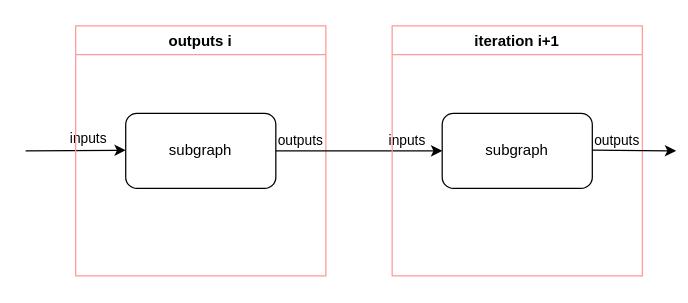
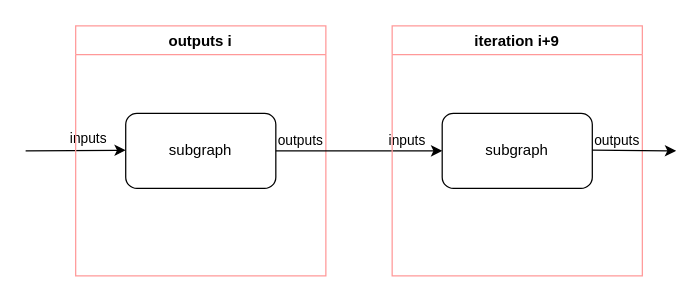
(516, 41) -> (516, 41)
